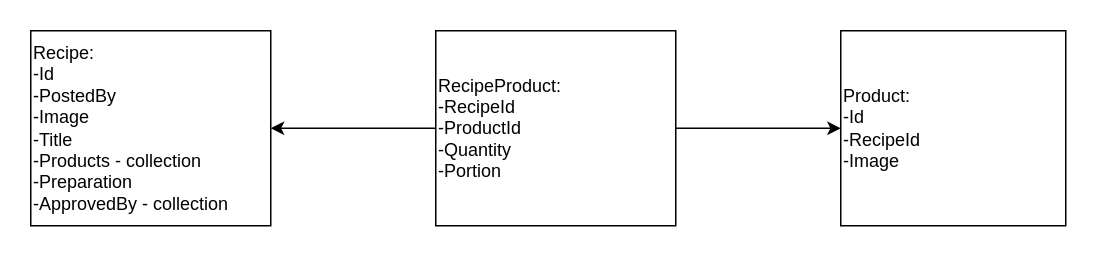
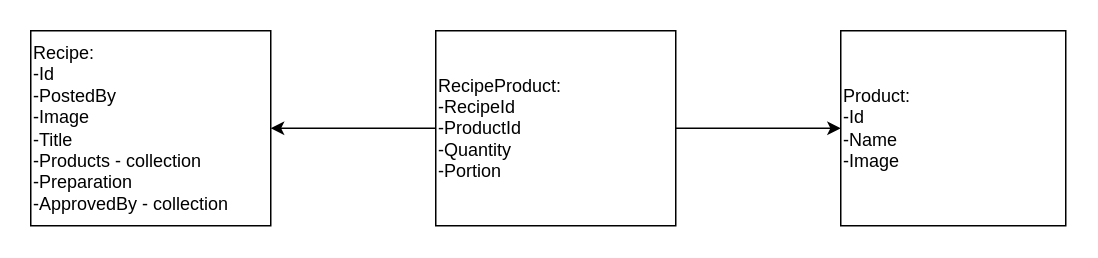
(887, 128) -> (882, 128)
